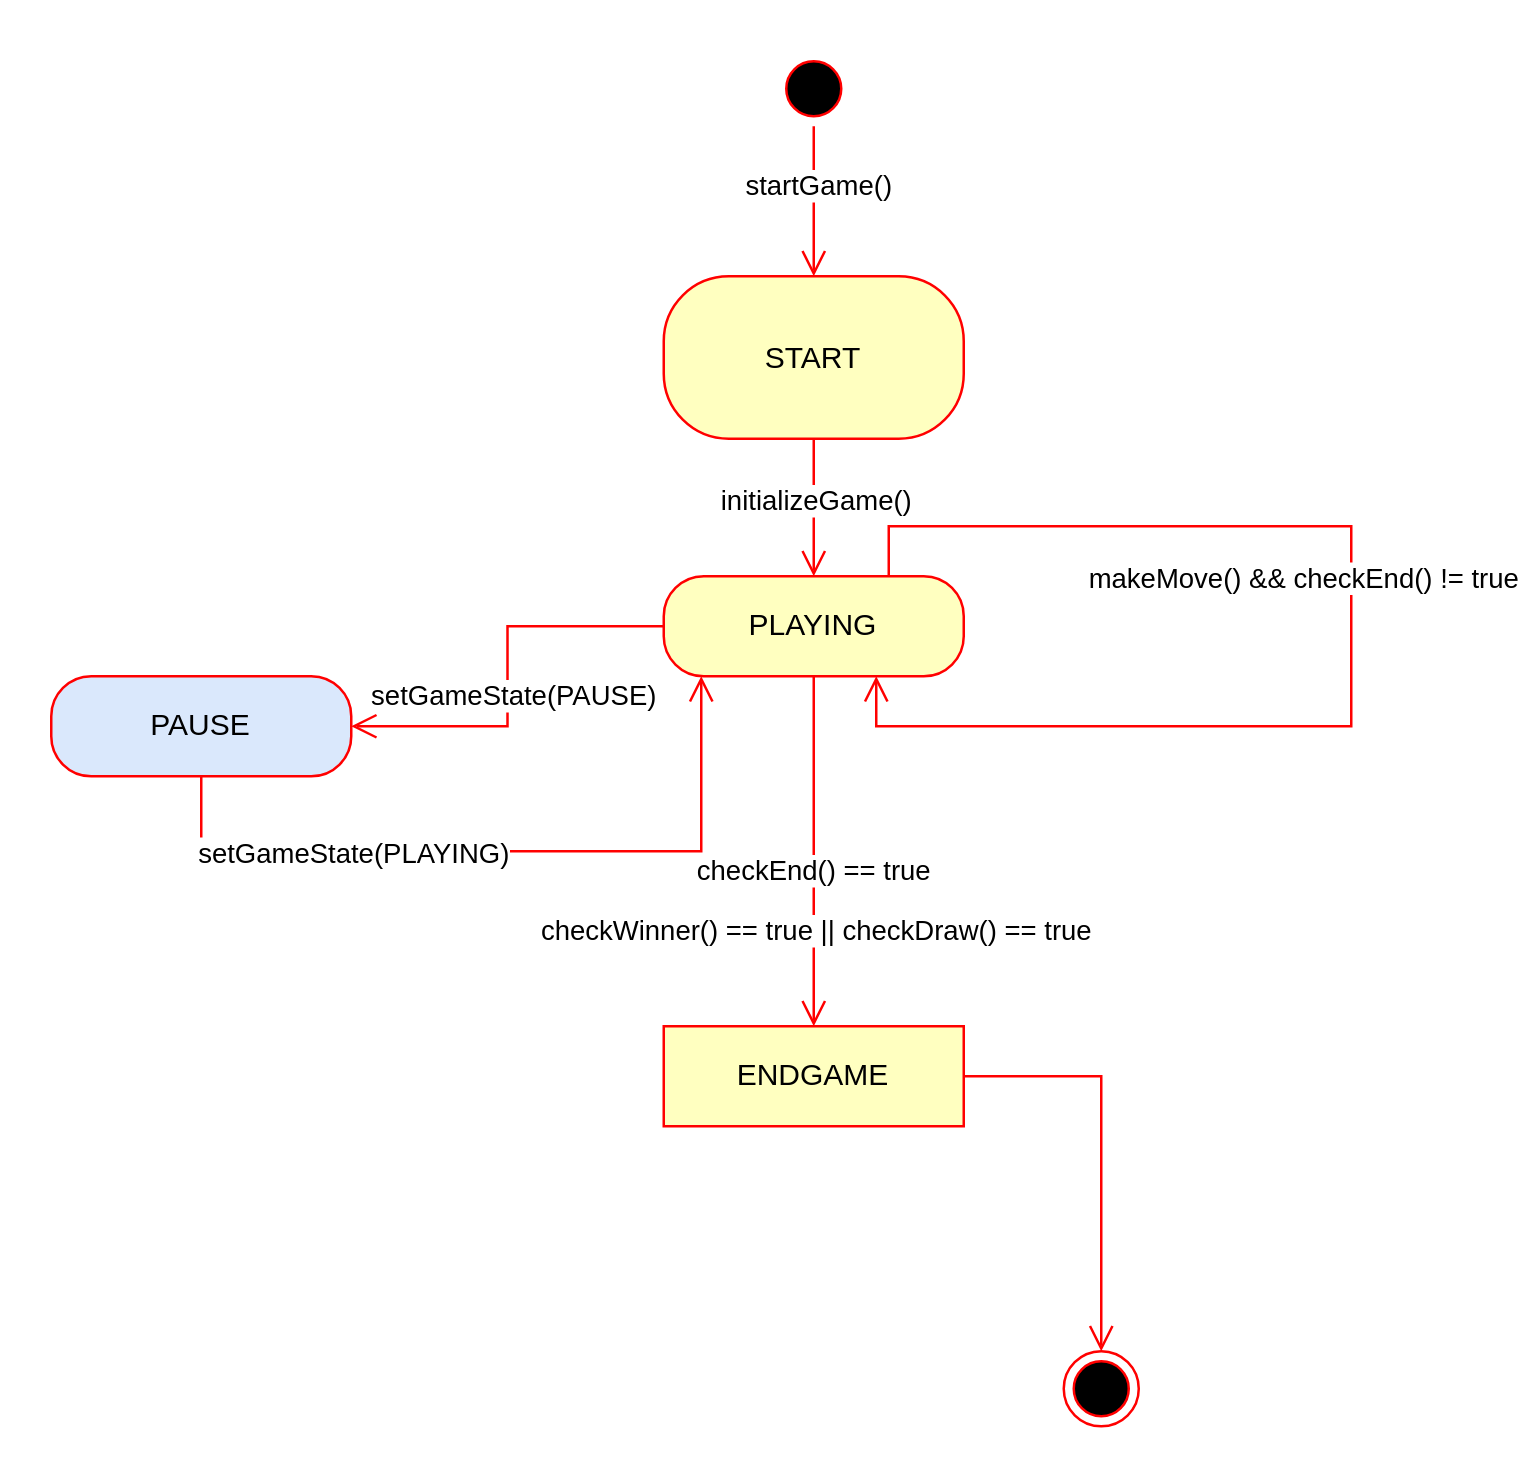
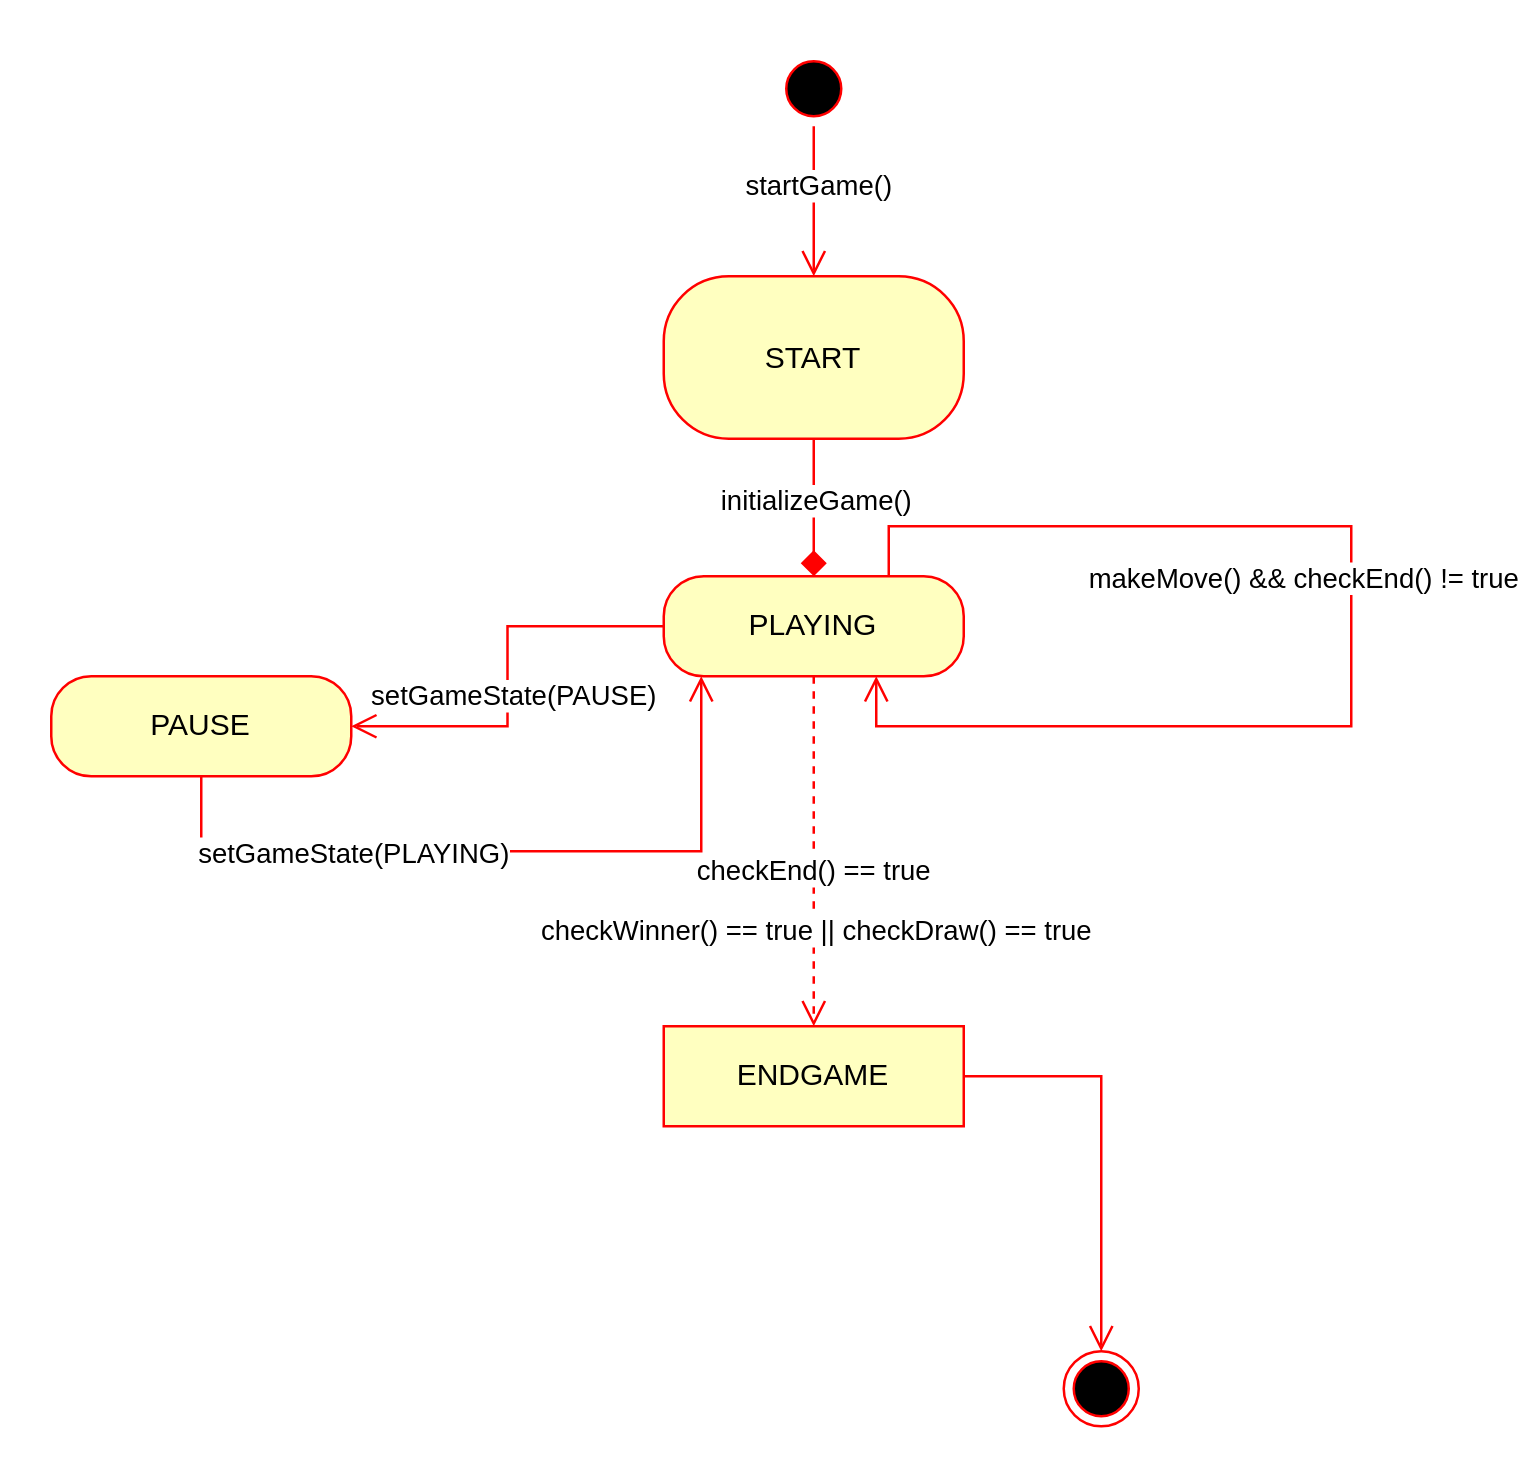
(814, 560) -> (814, 551)
(201, 726) -> (201, 726)
(814, 767) -> (814, 767)
